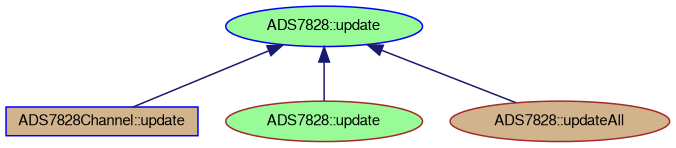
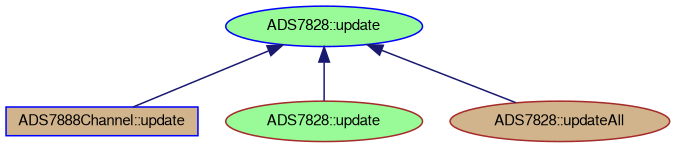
(102, 121) -> (102, 121)
